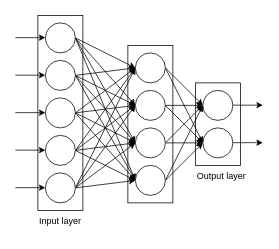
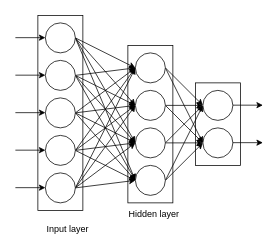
(222, 177) -> none
none -> (154, 214)
(60, 222) -> (68, 229)
